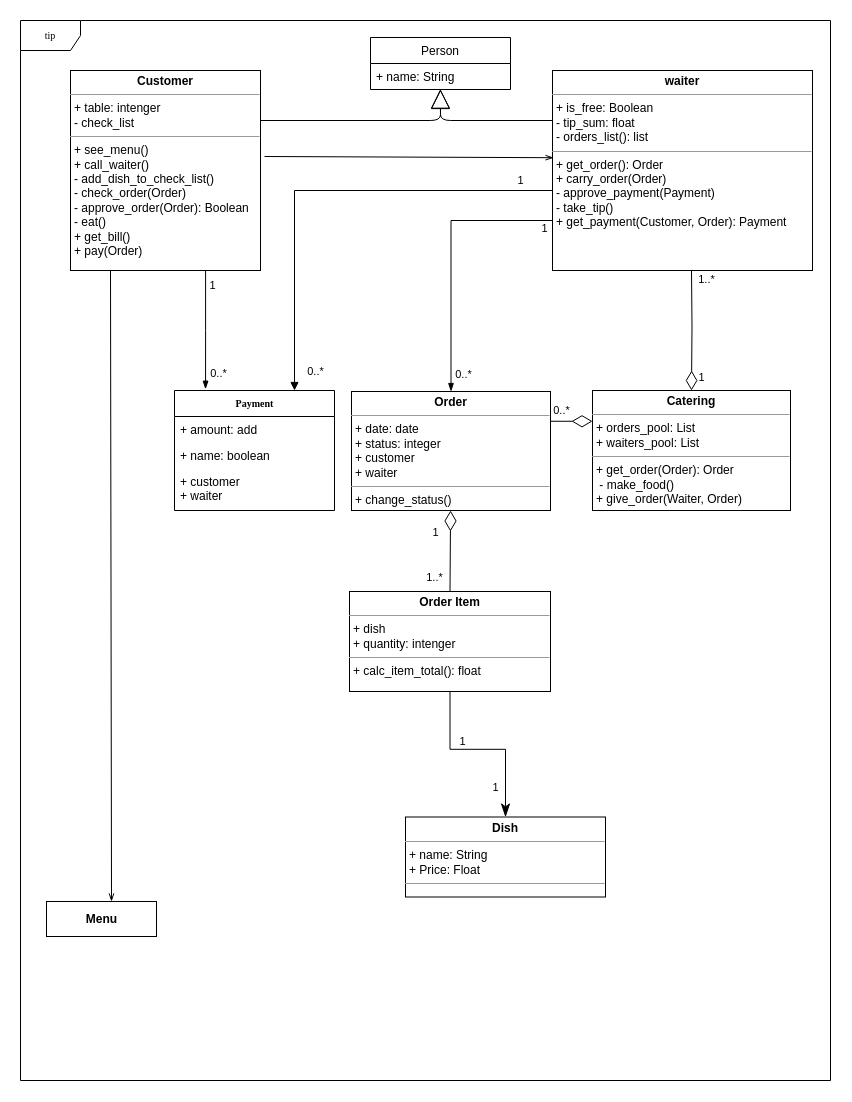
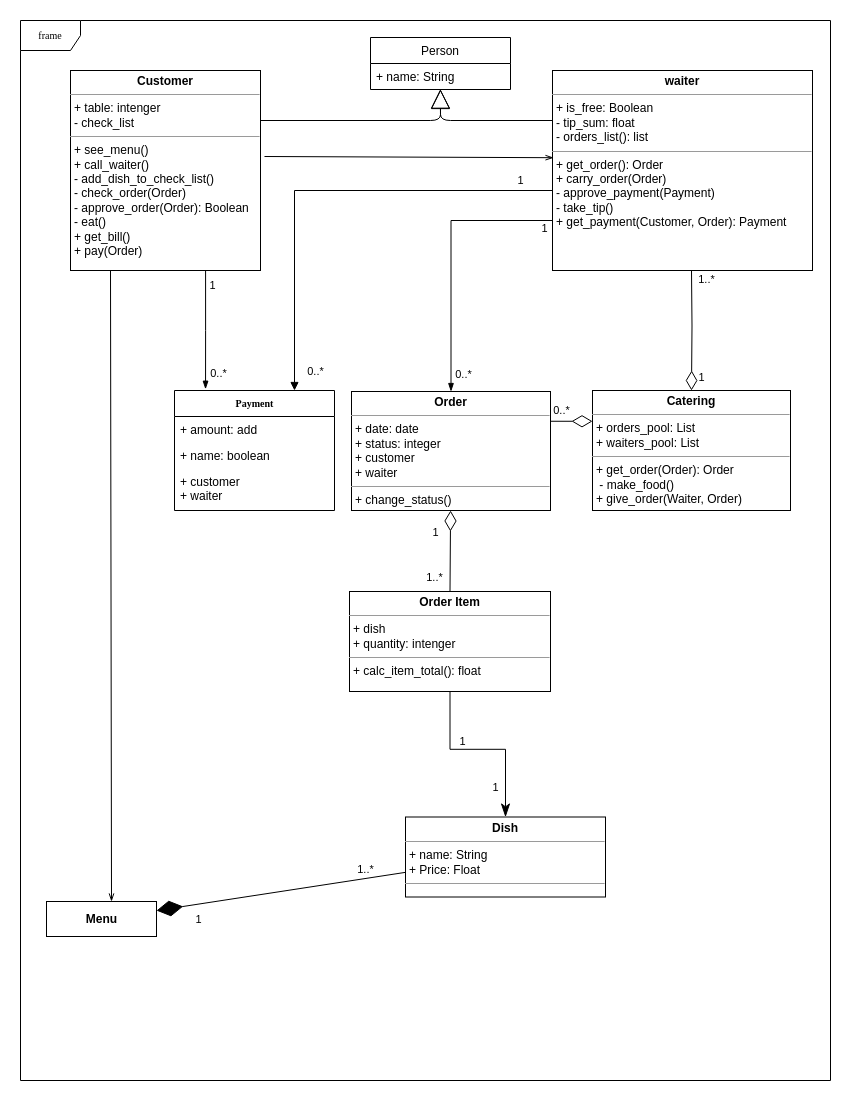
(51, 36) -> (51, 36)
none -> (294, 889)
